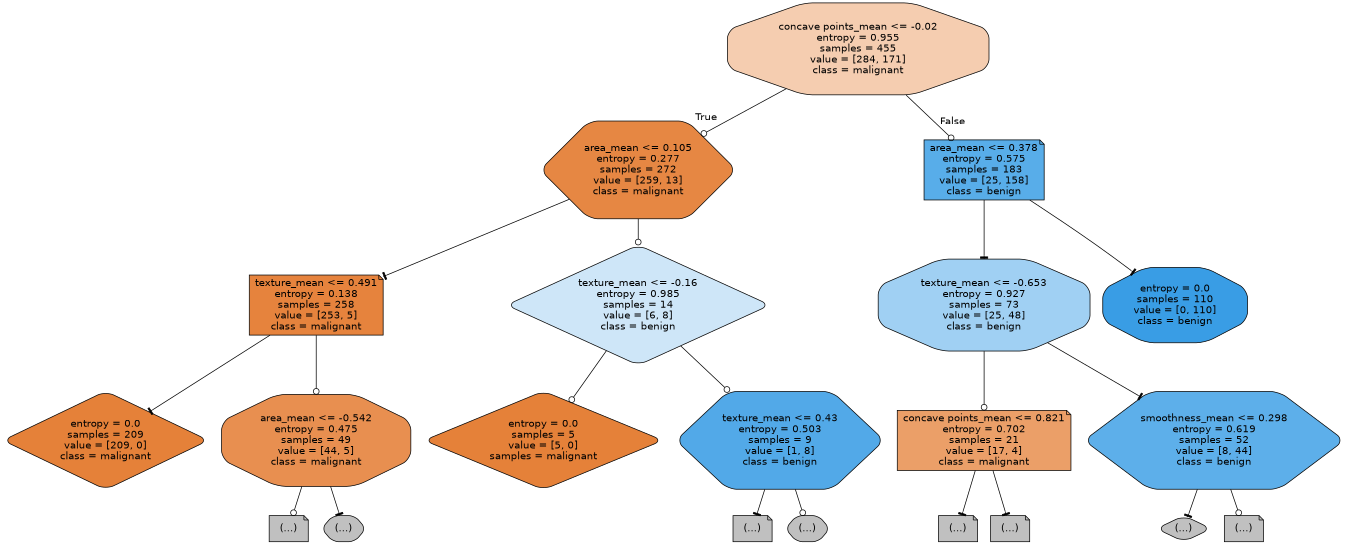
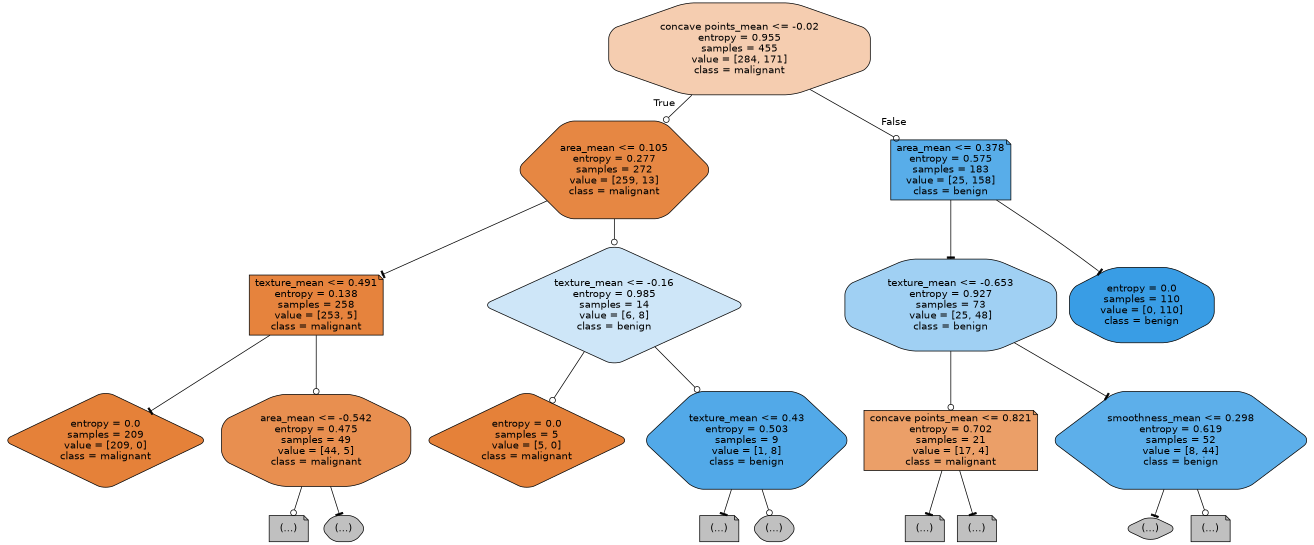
(543, 440) -> (527, 440)
